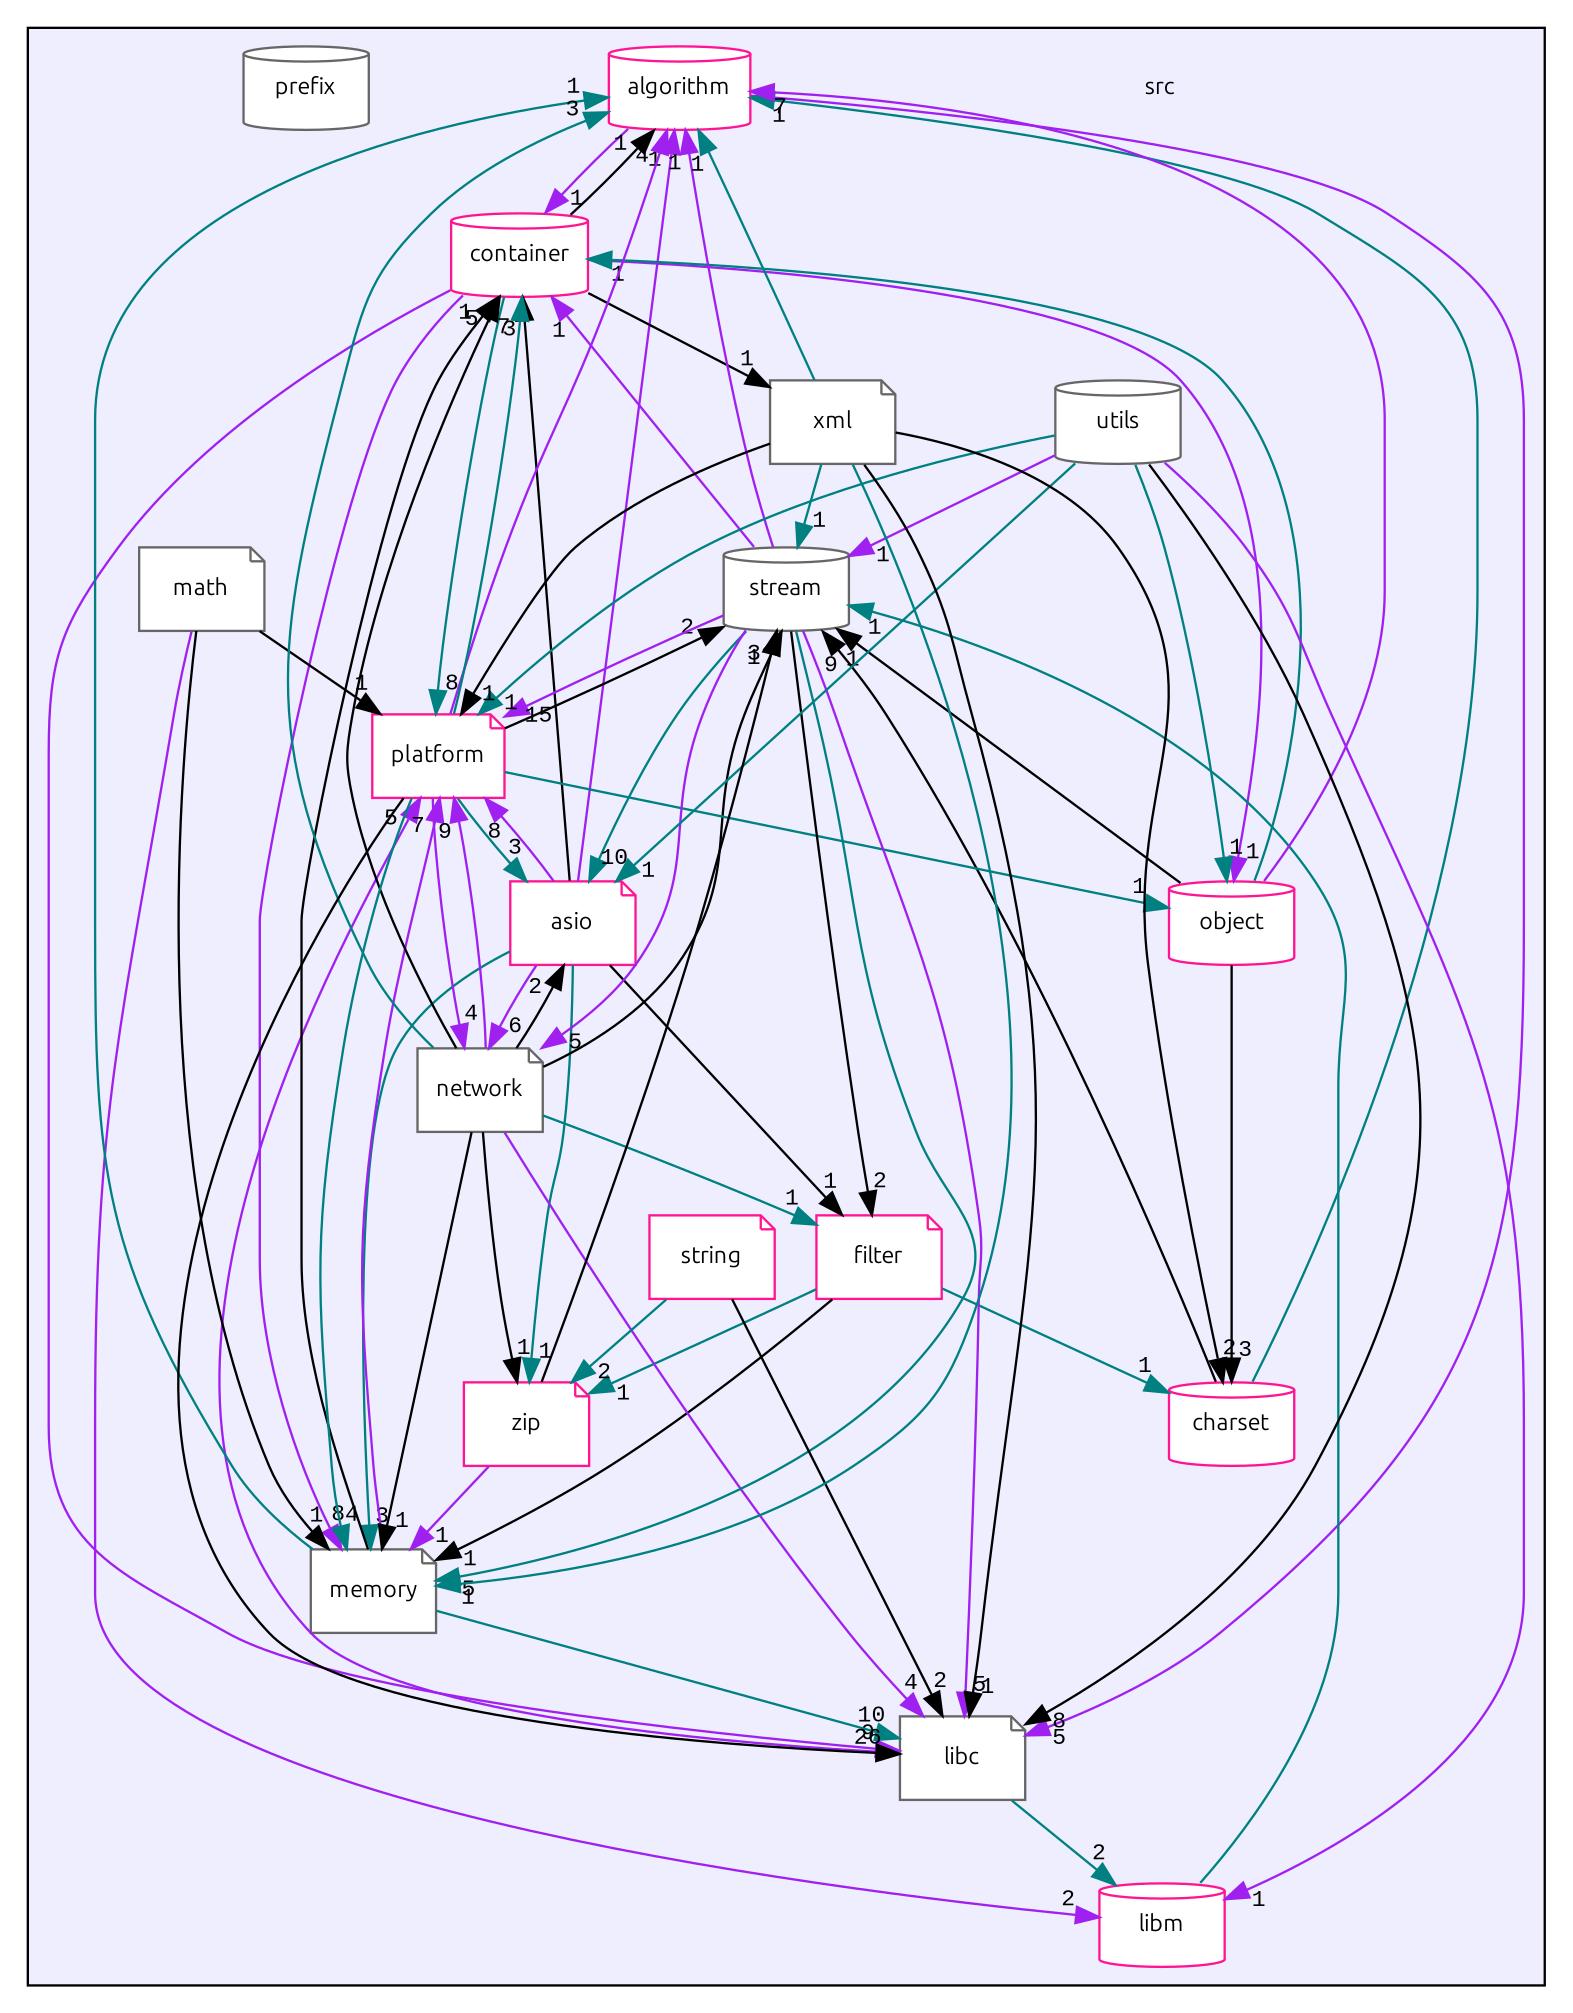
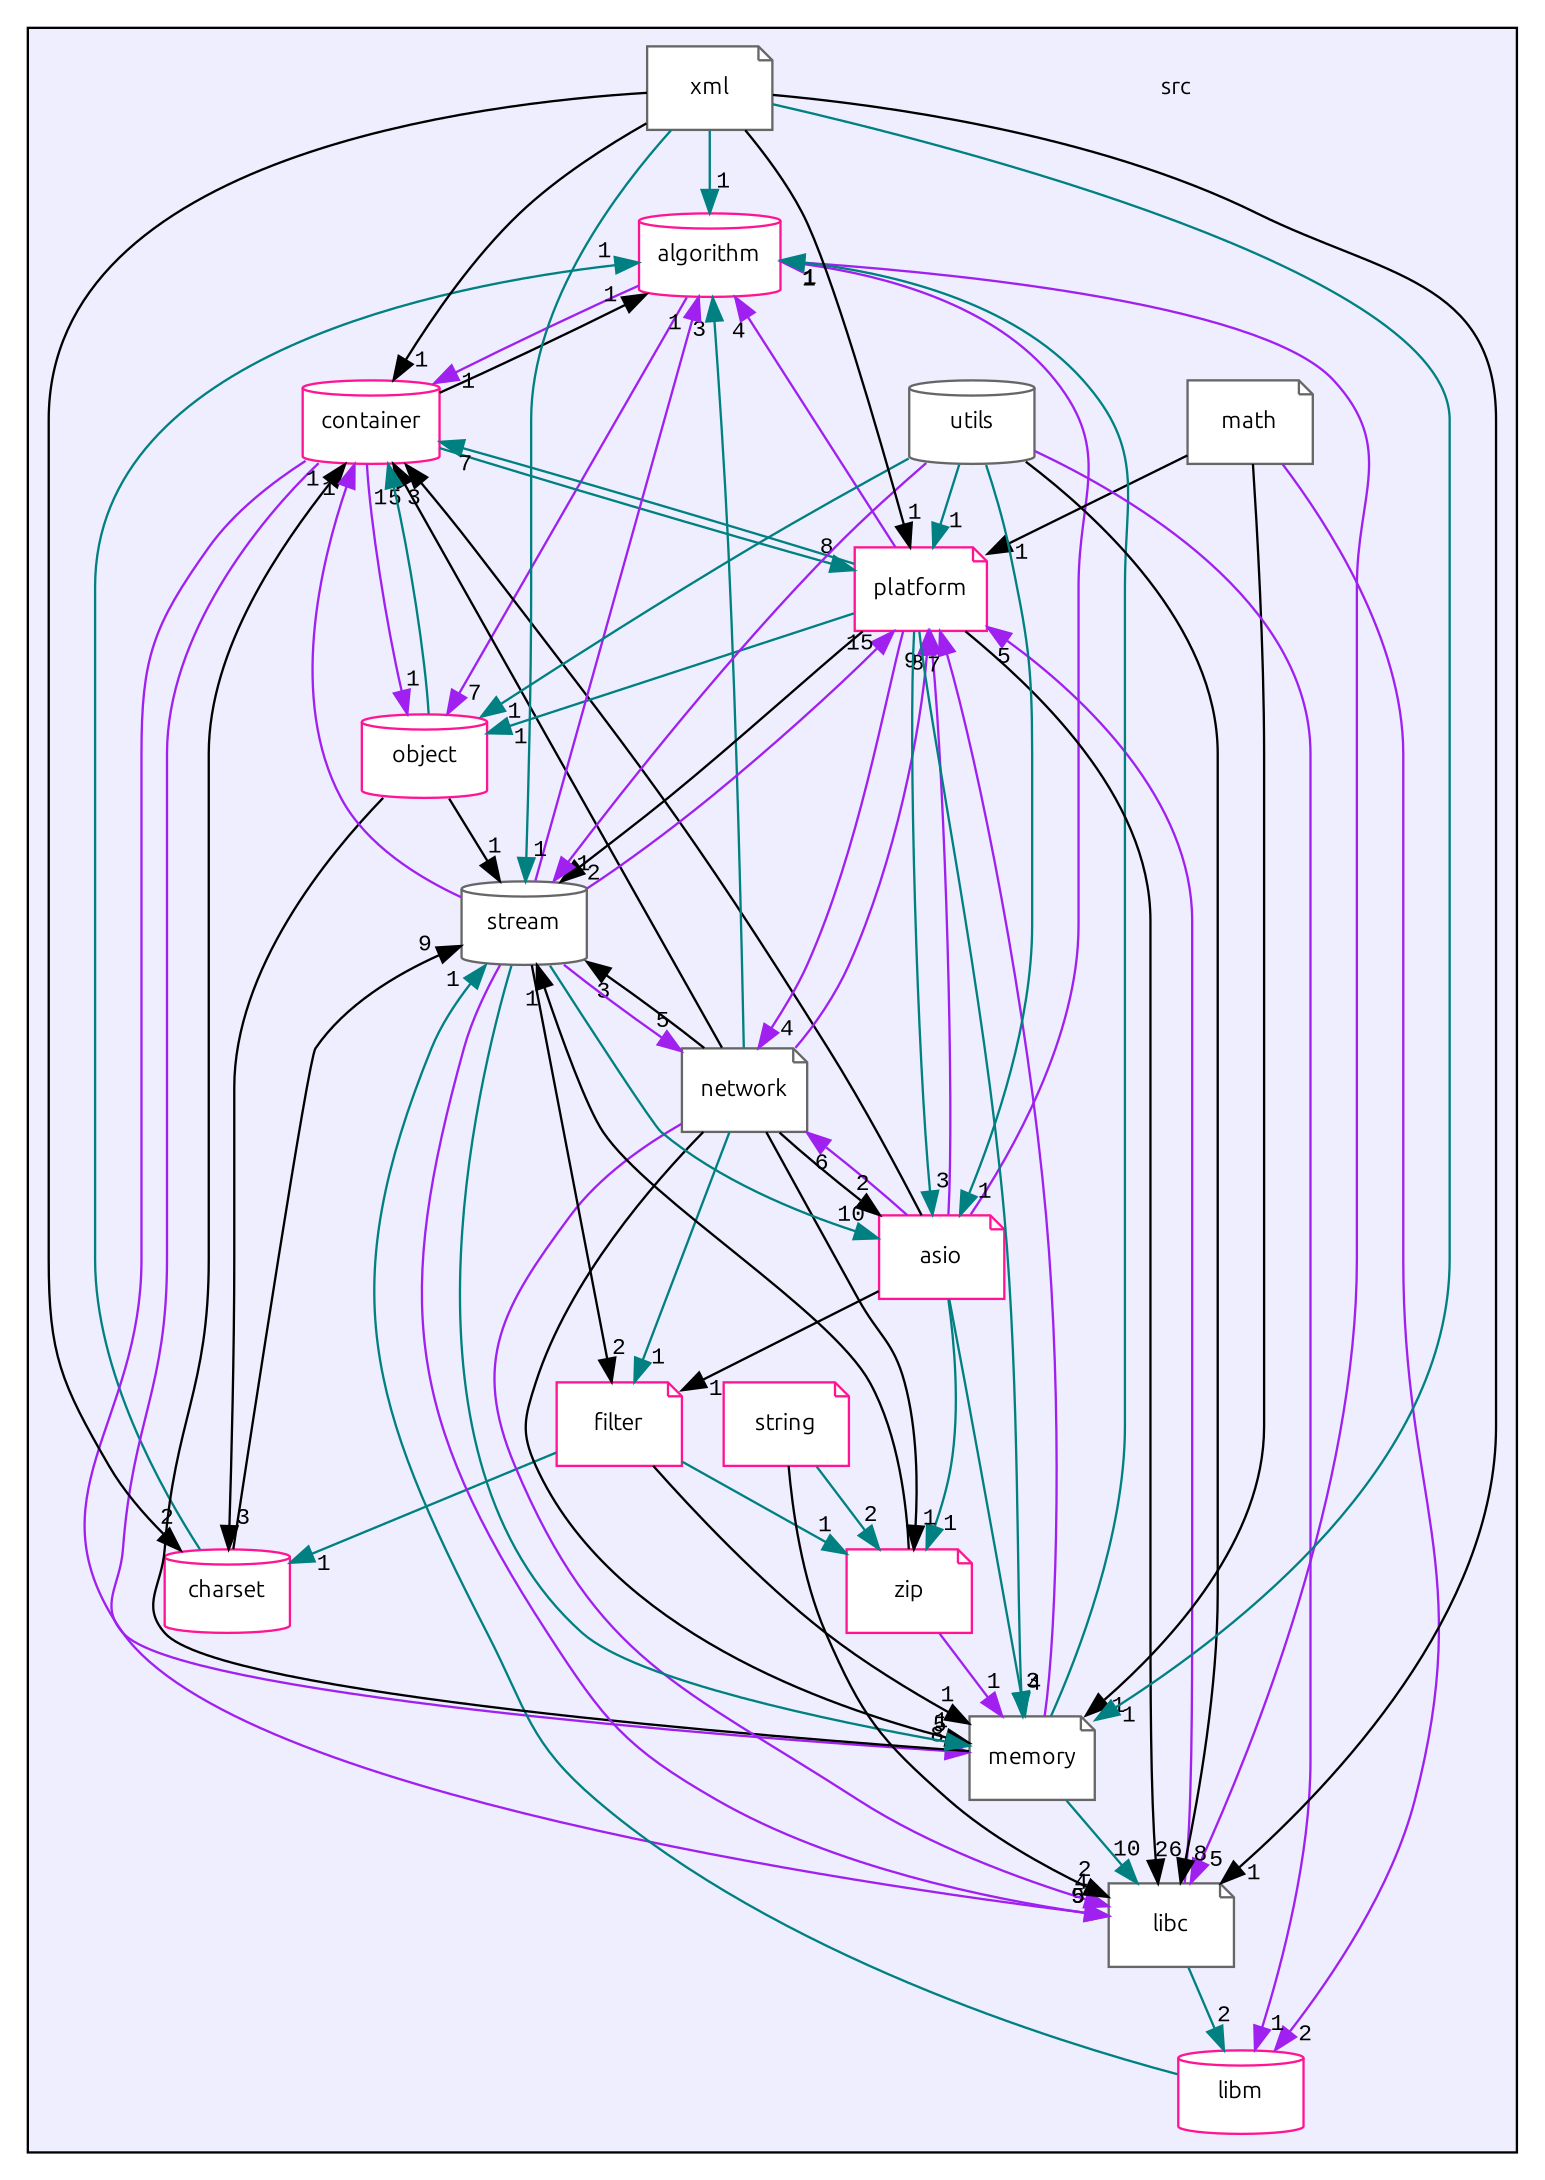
(306, 88) -> none
(1343, 296) -> (567, 505)
(669, 335) -> (509, 224)
